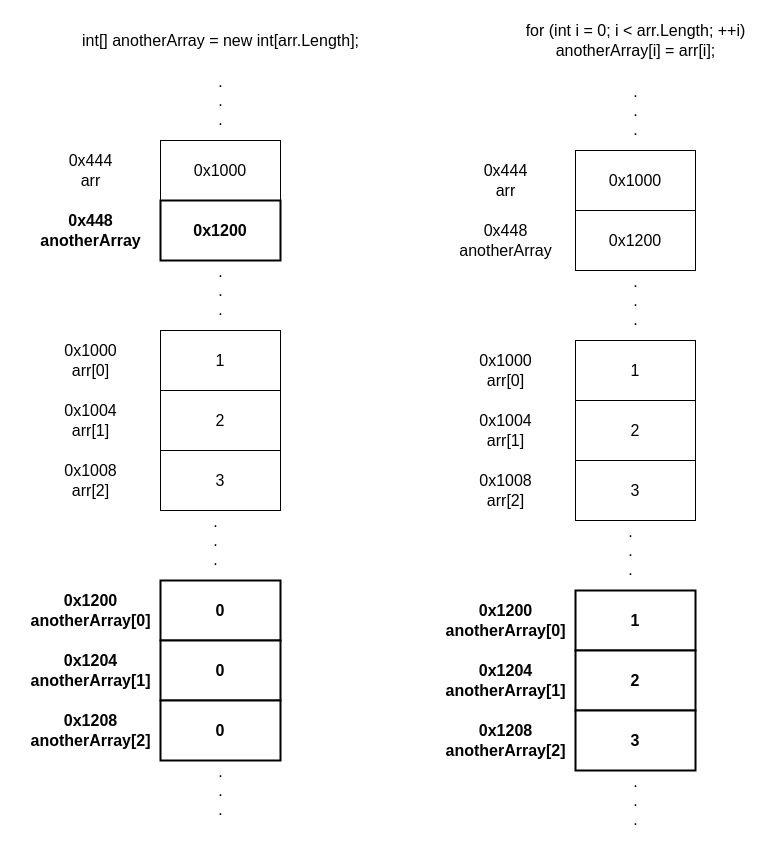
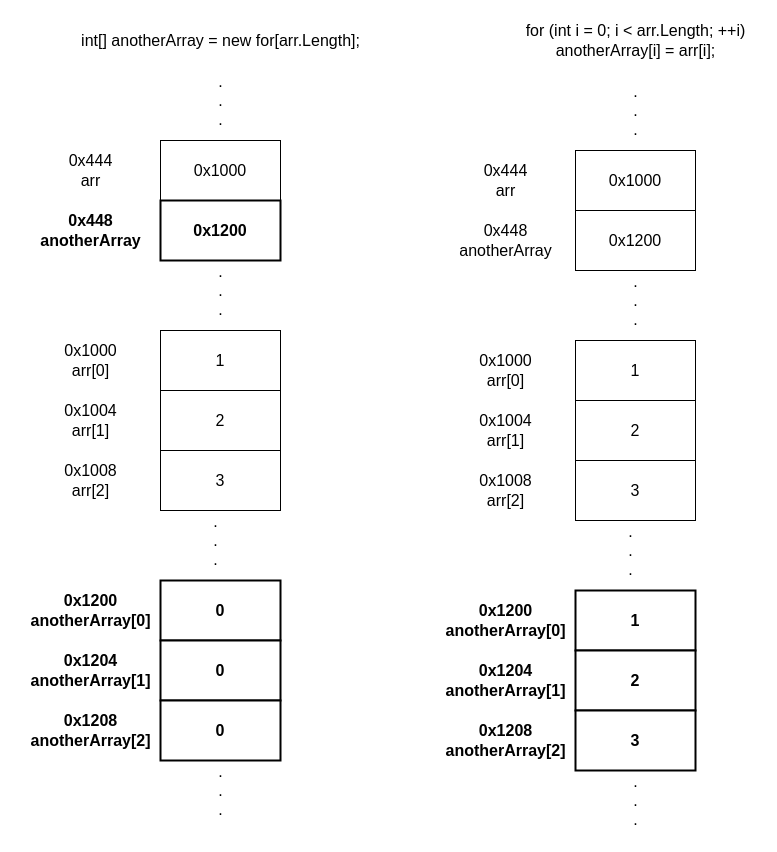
(221, 41) -> (221, 41)
